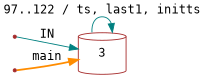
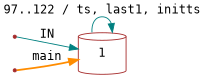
(102, 54) -> (102, 54)
